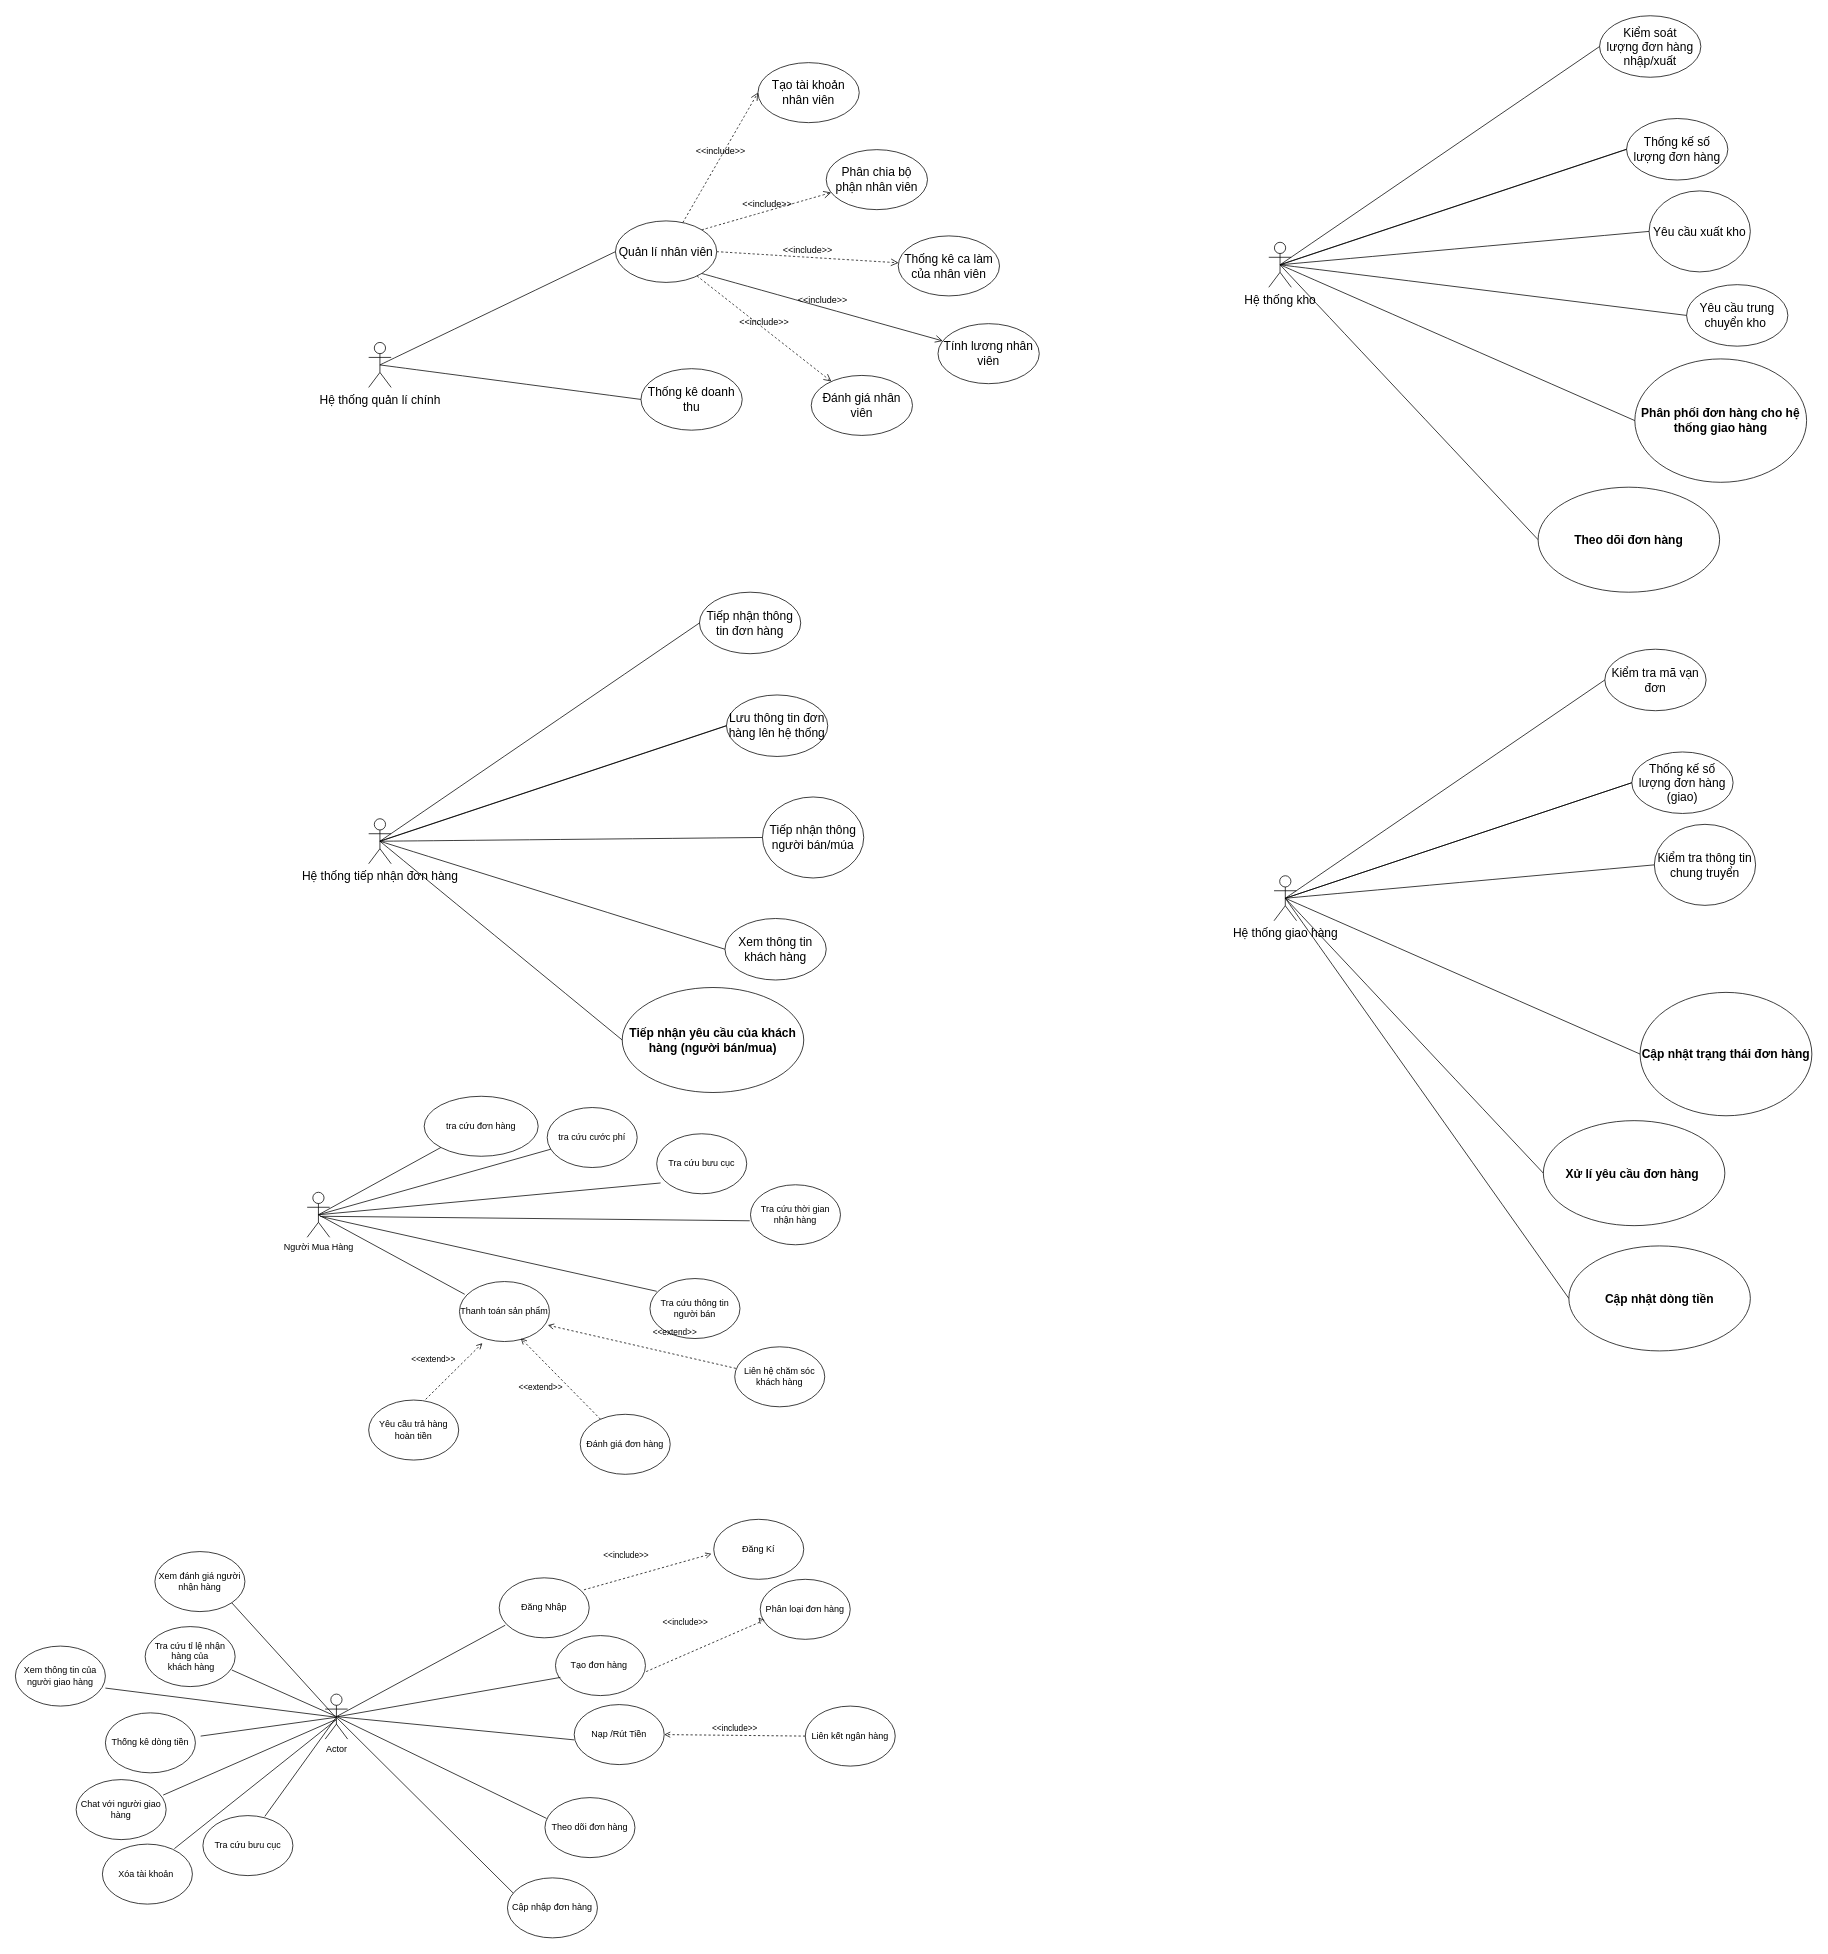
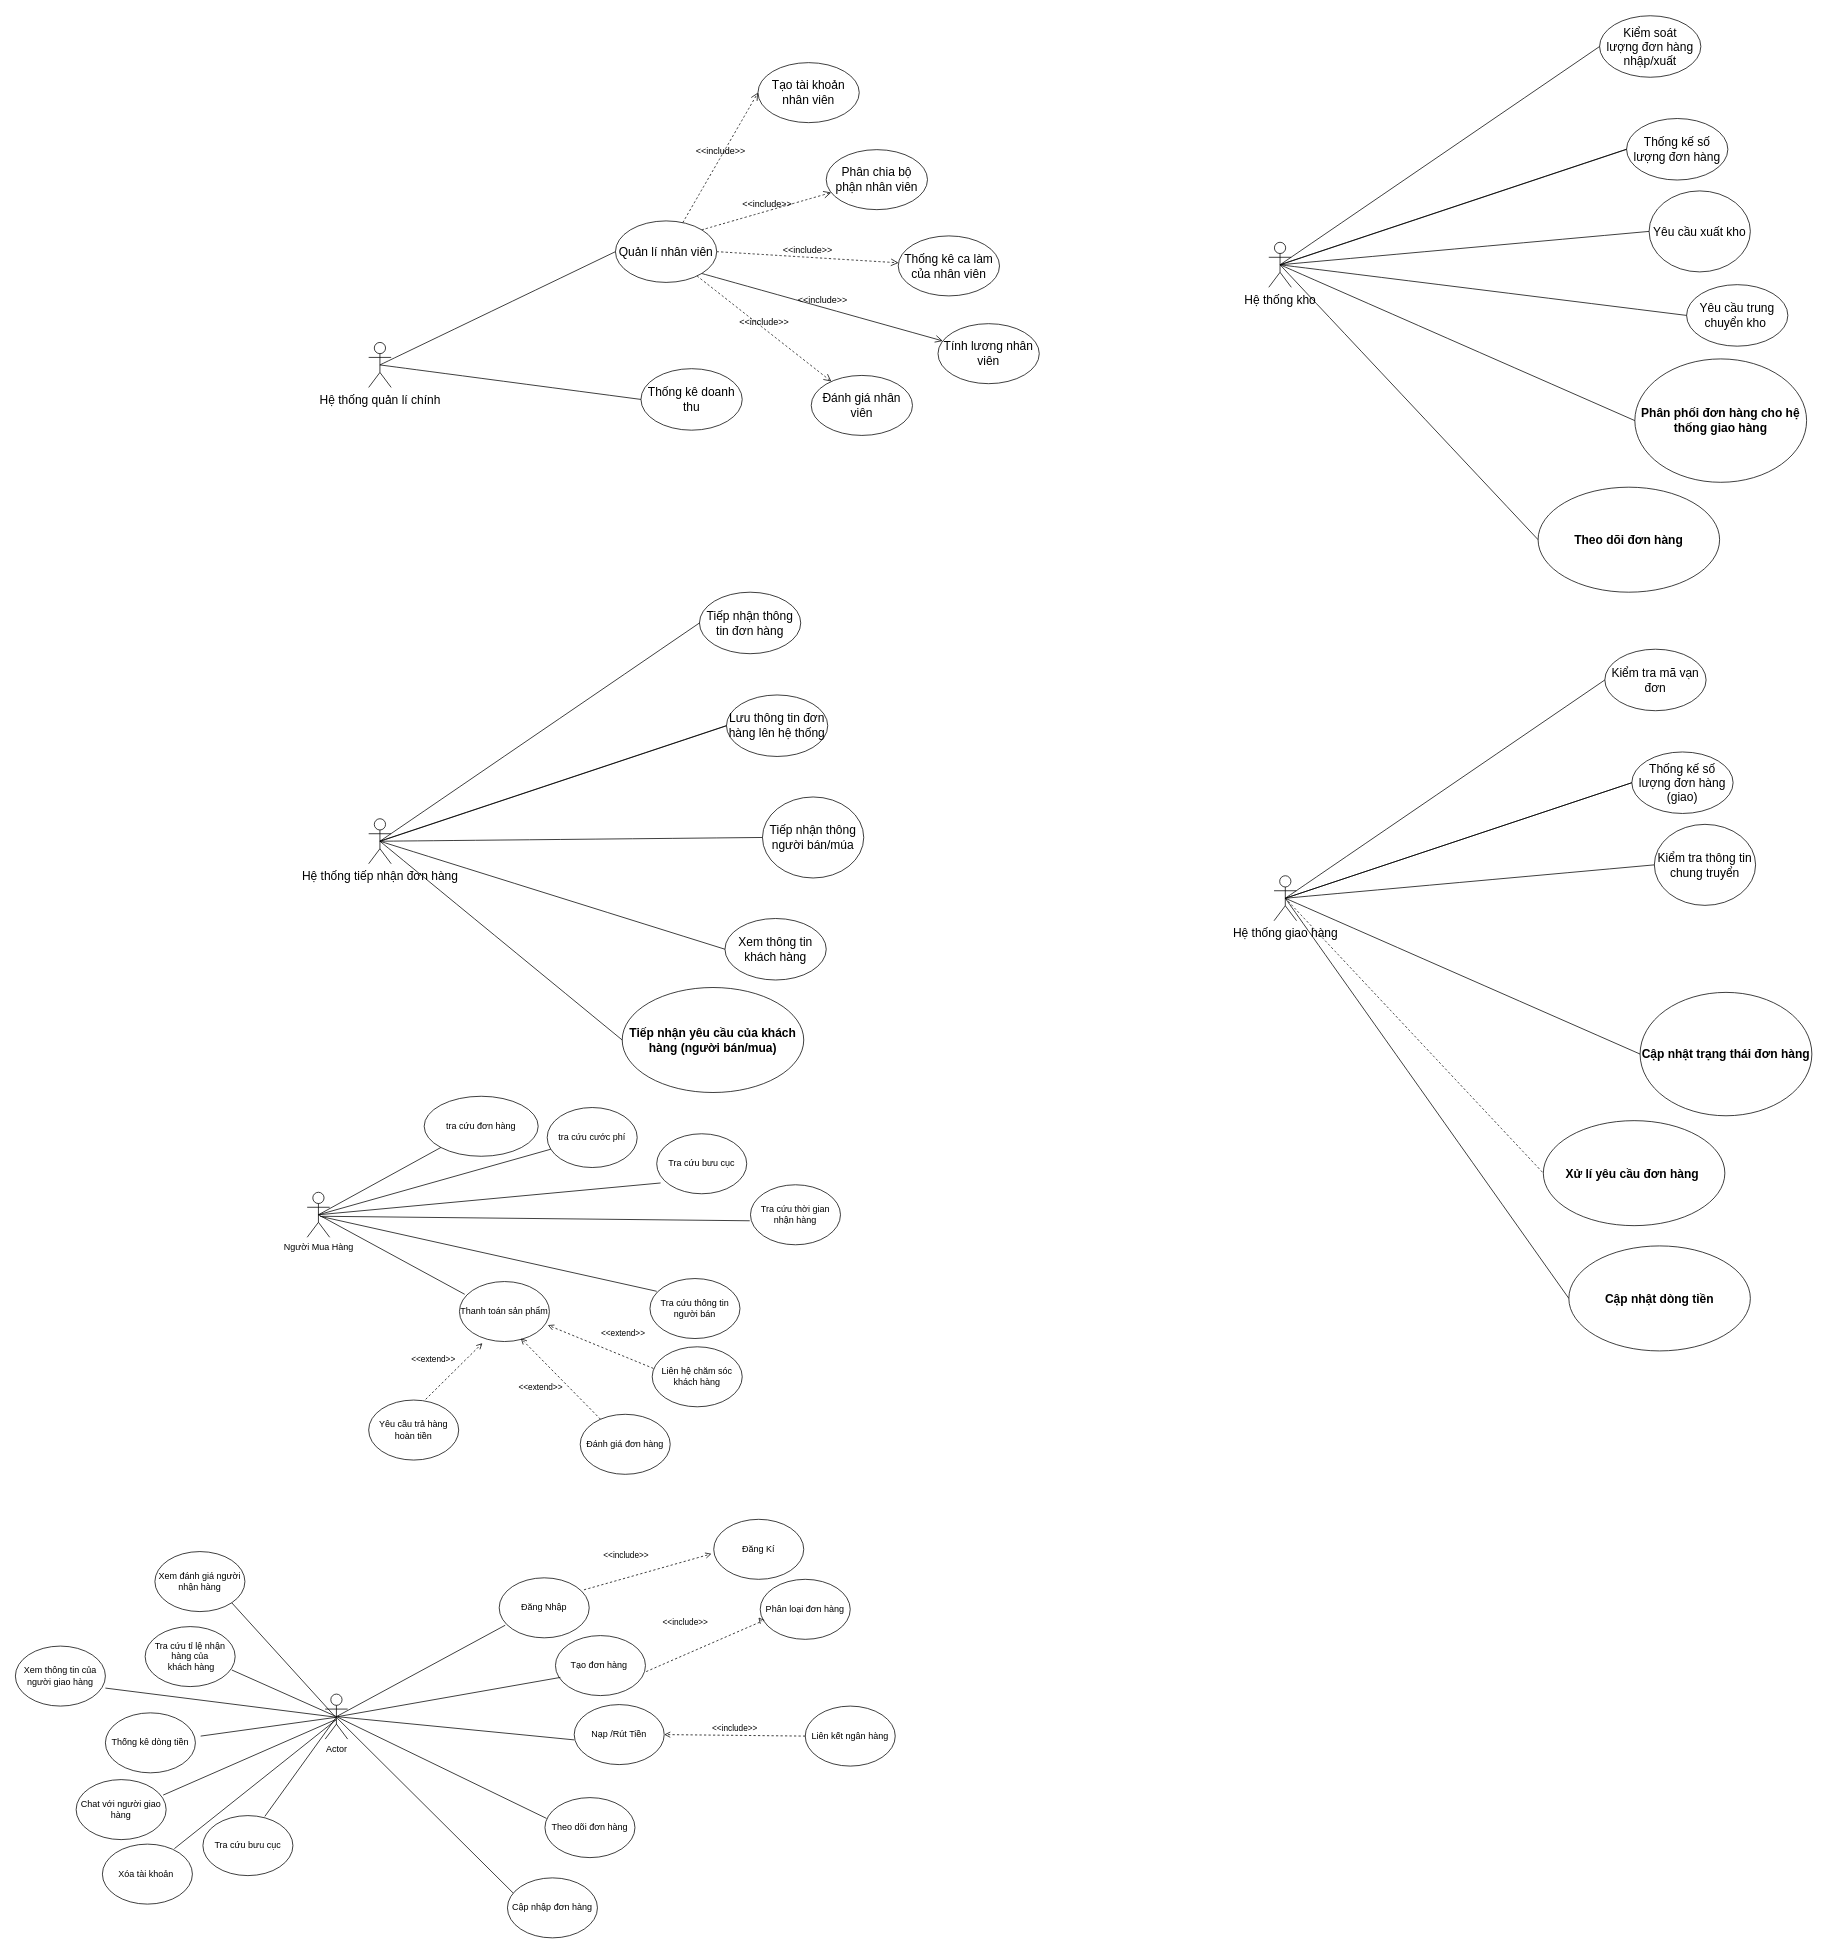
(1417, 1039) -> (1417, 1039)
(780, 1377) -> (697, 1377)
